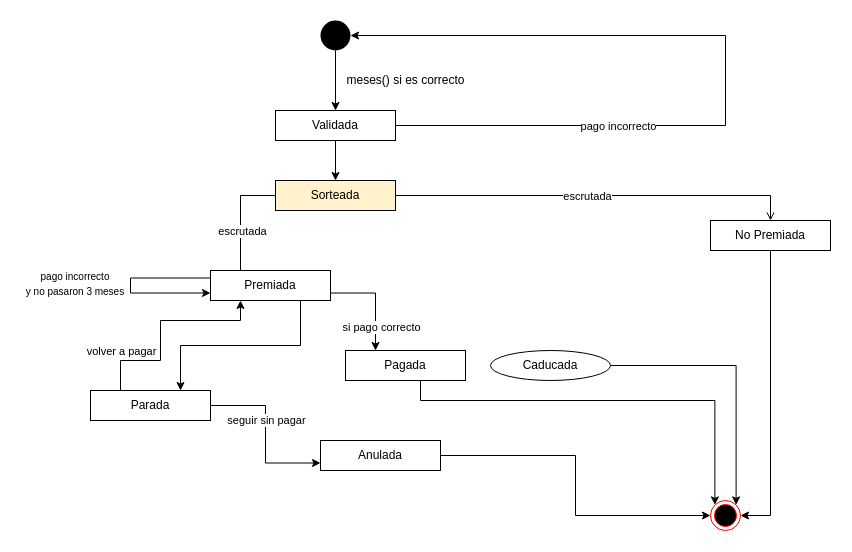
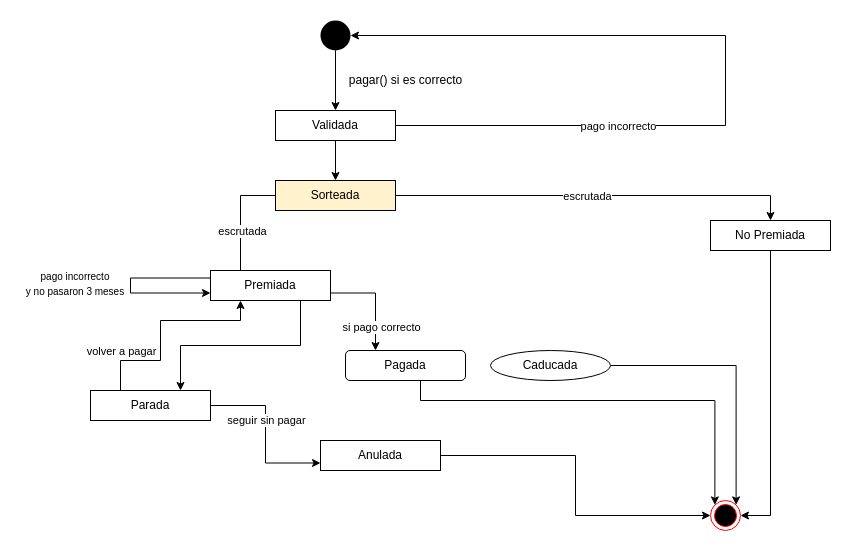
(406, 81) -> (406, 81)
(771, 214) -> (771, 212)
(406, 366) -> (406, 366)
